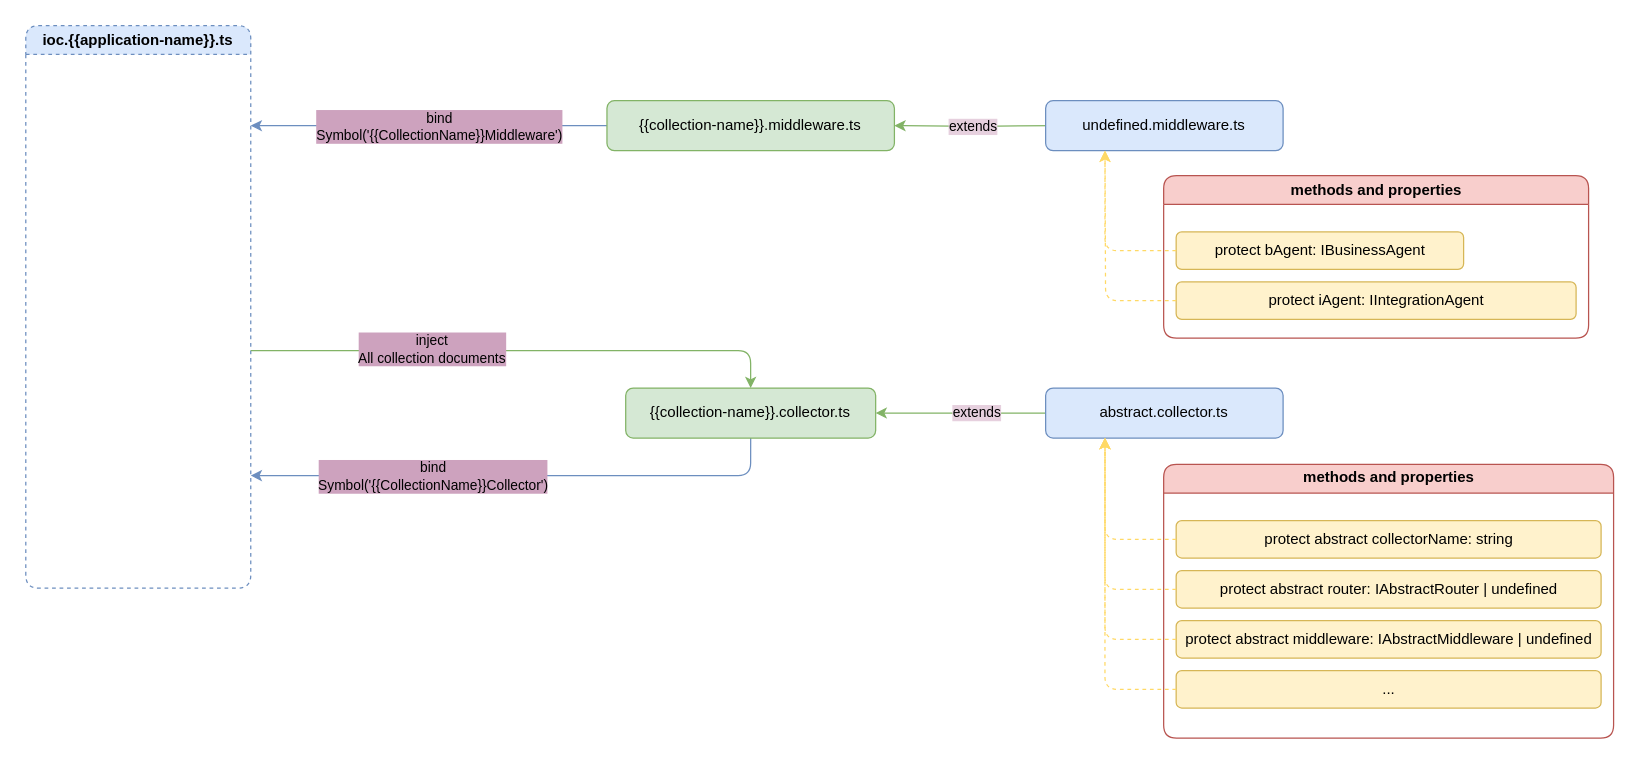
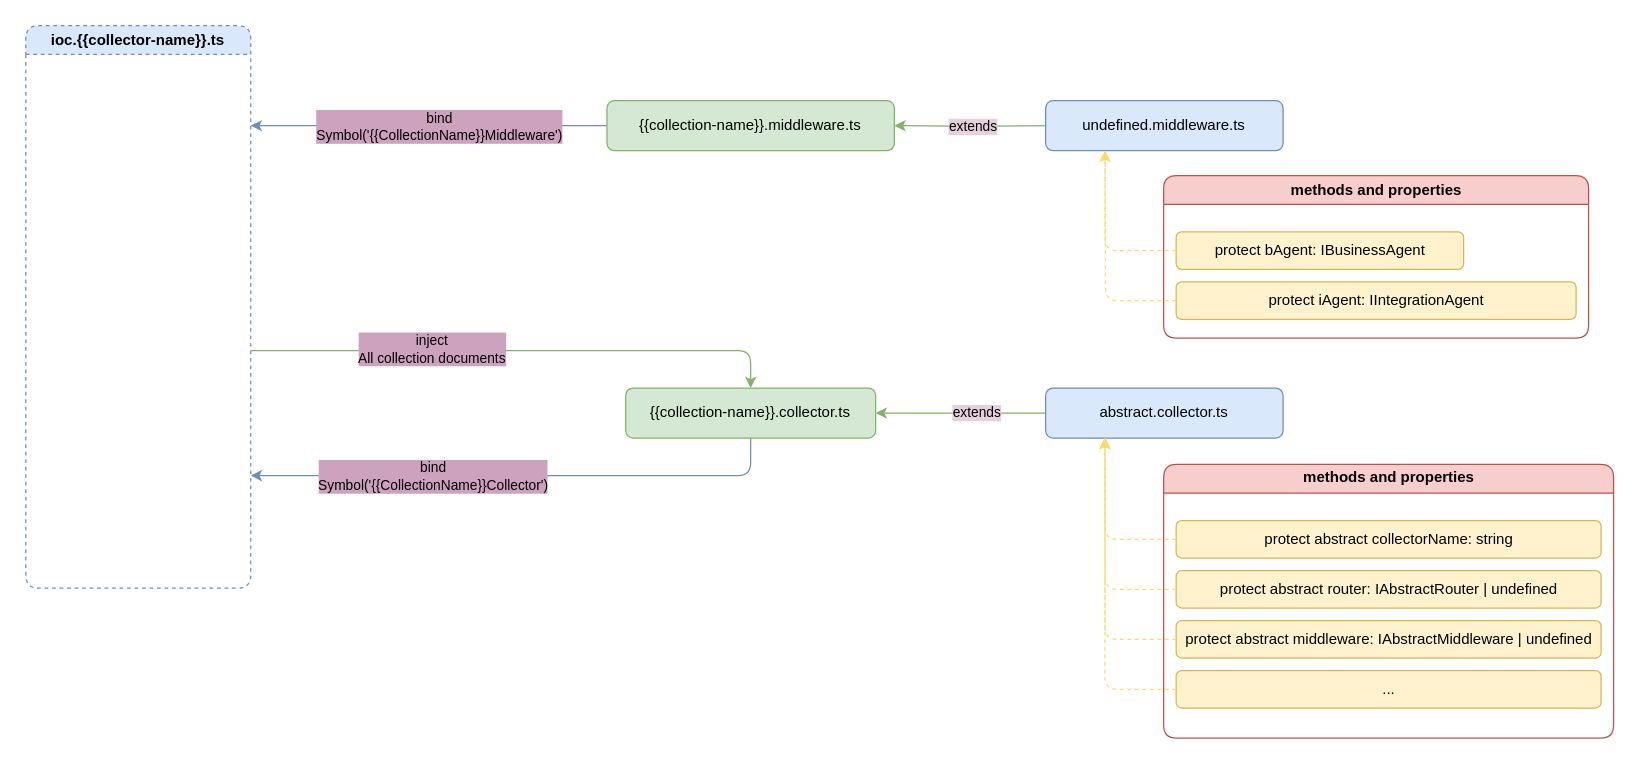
(138, 41) -> (138, 41)
